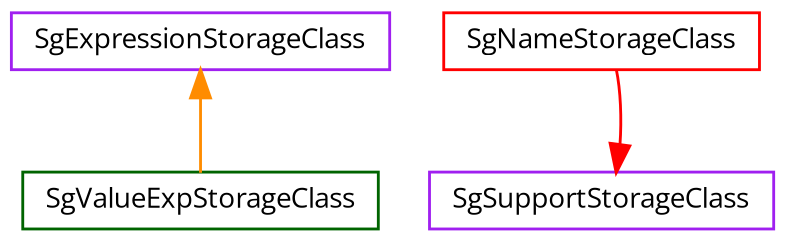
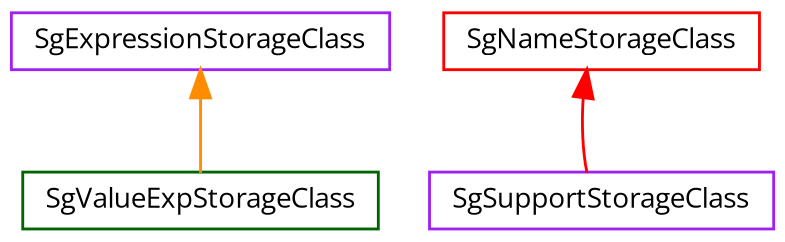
(621, 107) -> (583, 135)
